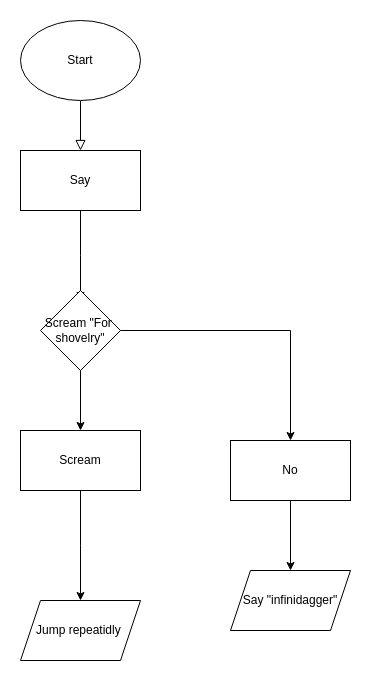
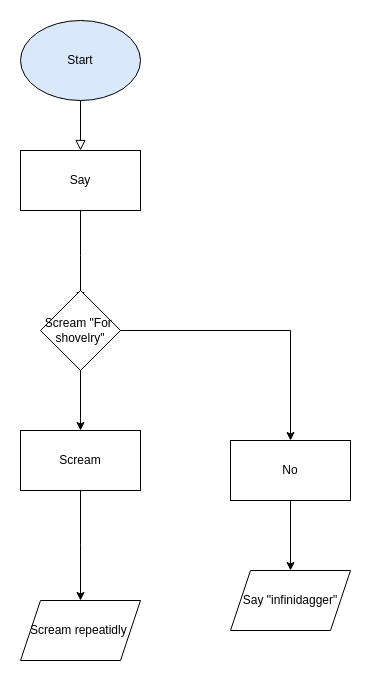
(81, 61) -> (81, 61)
(81, 631) -> (81, 631)
